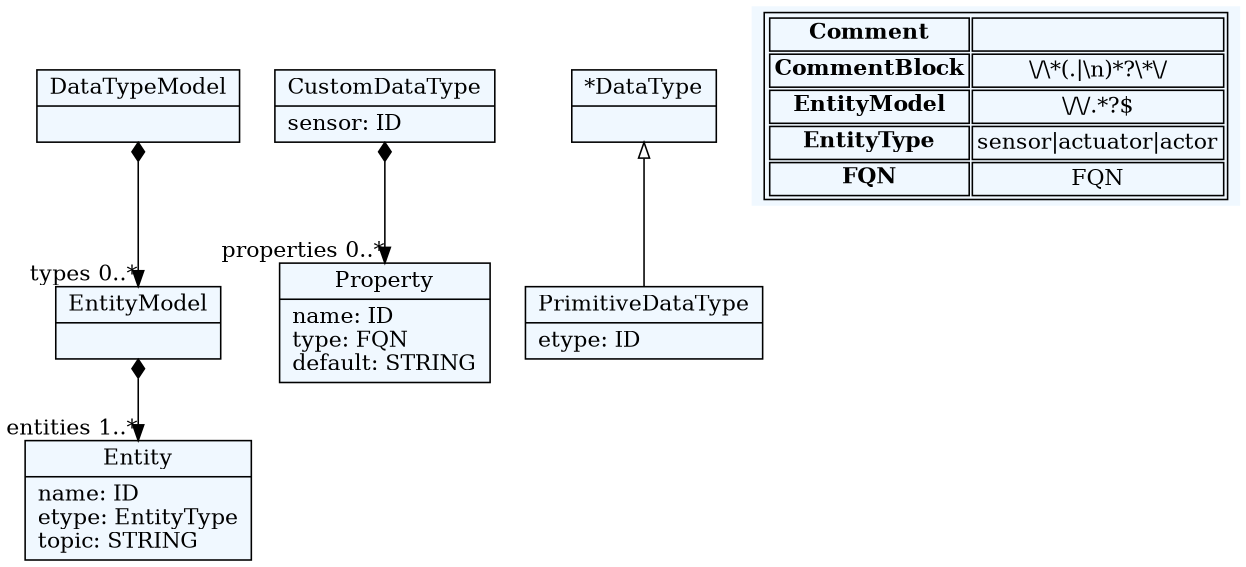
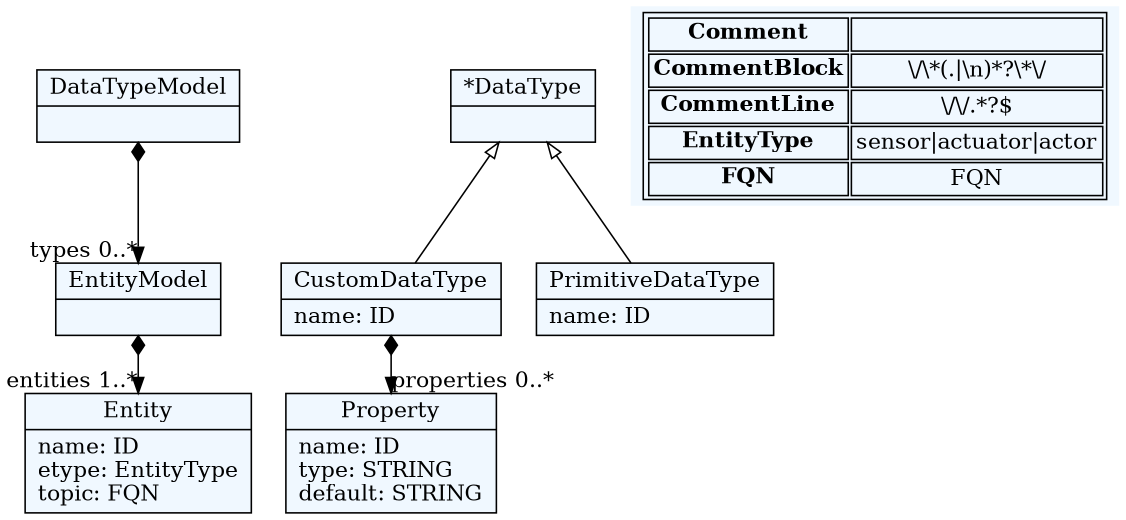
(869, 104) -> (749, 104)
(345, 123) -> (345, 317)
none -> (452, 209)
(350, 340) -> (376, 470)
(590, 340) -> (600, 317)
(119, 541) -> (99, 494)
